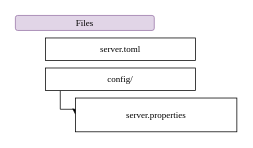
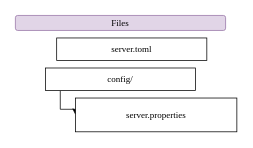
(85, 23) -> (120, 23)
(120, 49) -> (132, 49)
